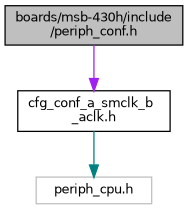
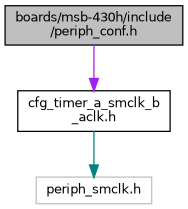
(94, 111) -> (94, 111)
(94, 190) -> (94, 190)
